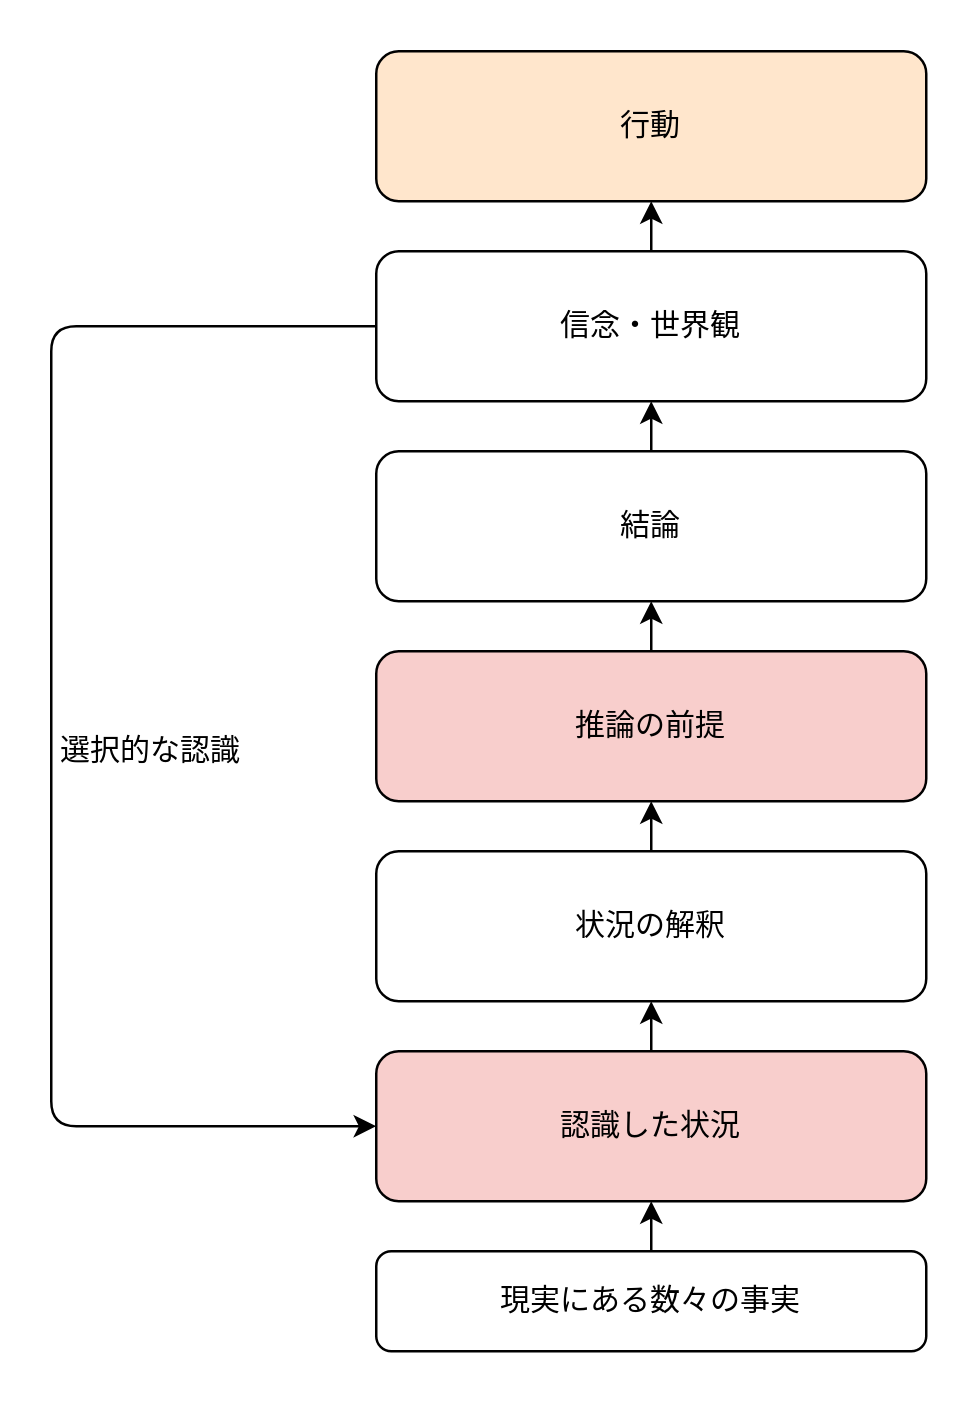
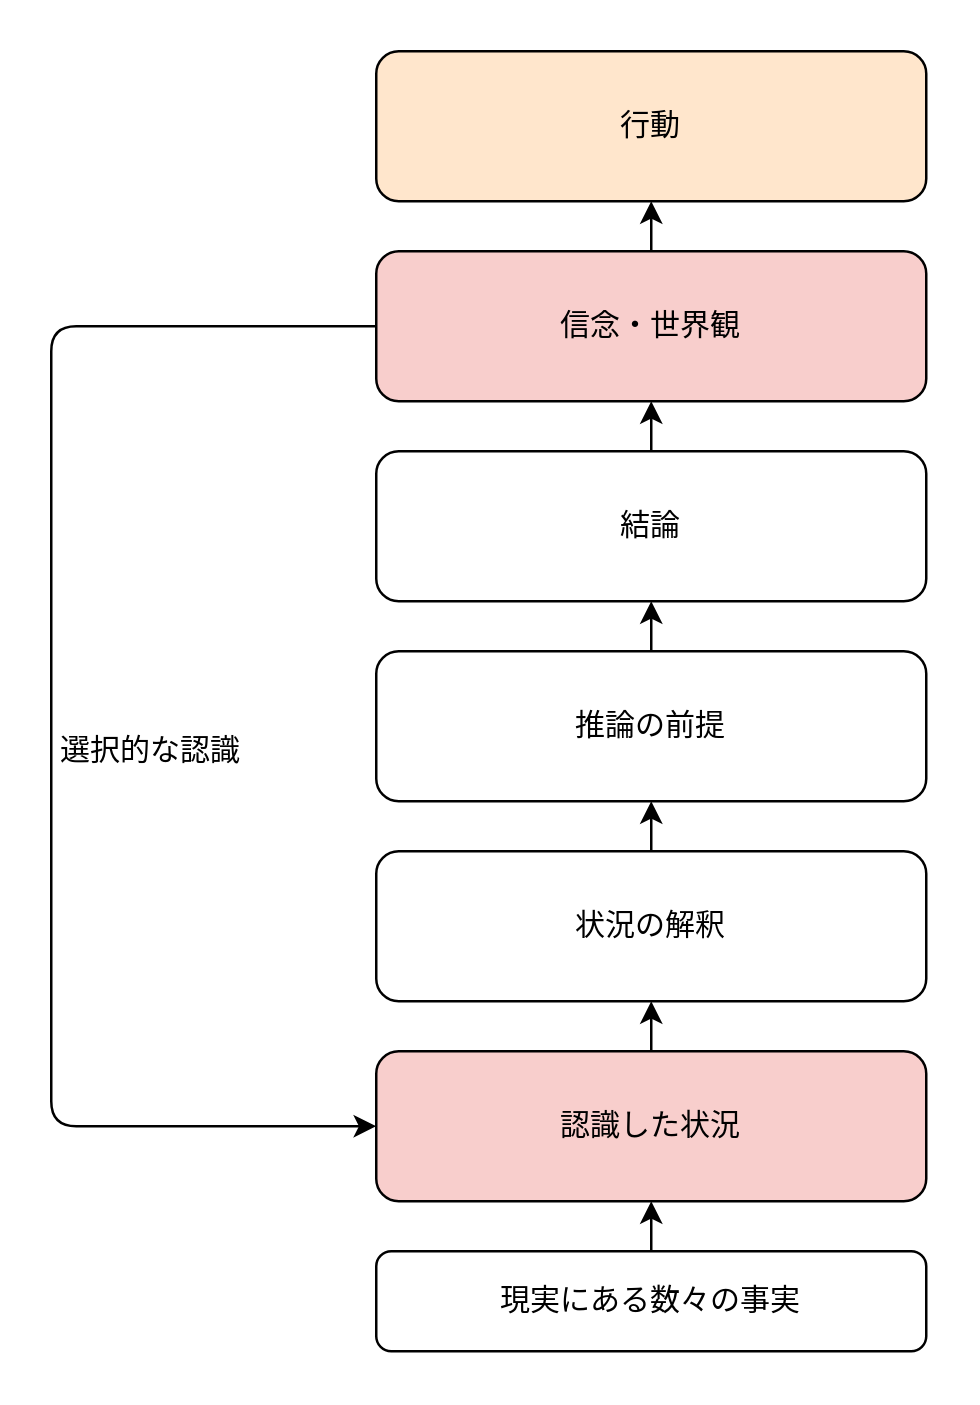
(651, 326) -> (651, 326)
(651, 726) -> (651, 726)
